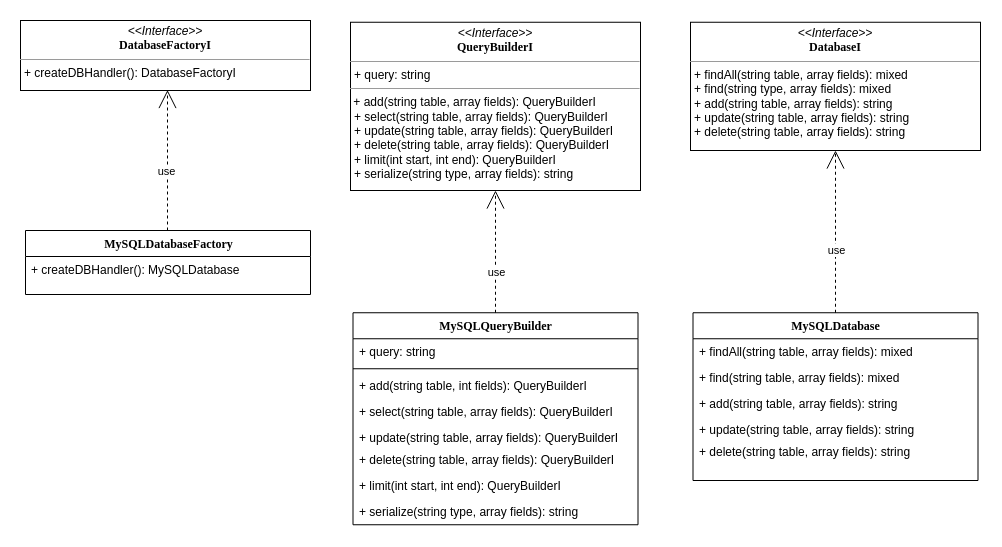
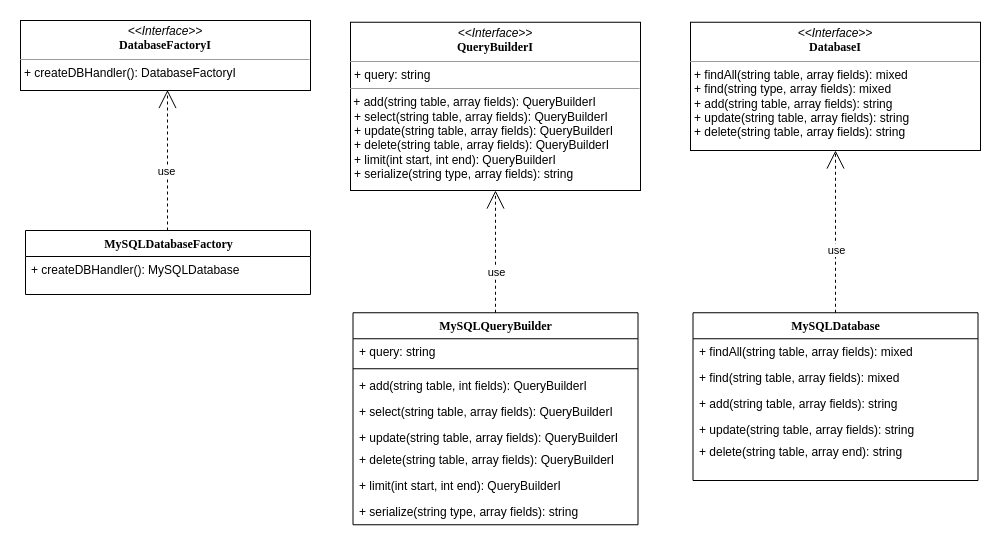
(827, 453) -> (820, 453)
